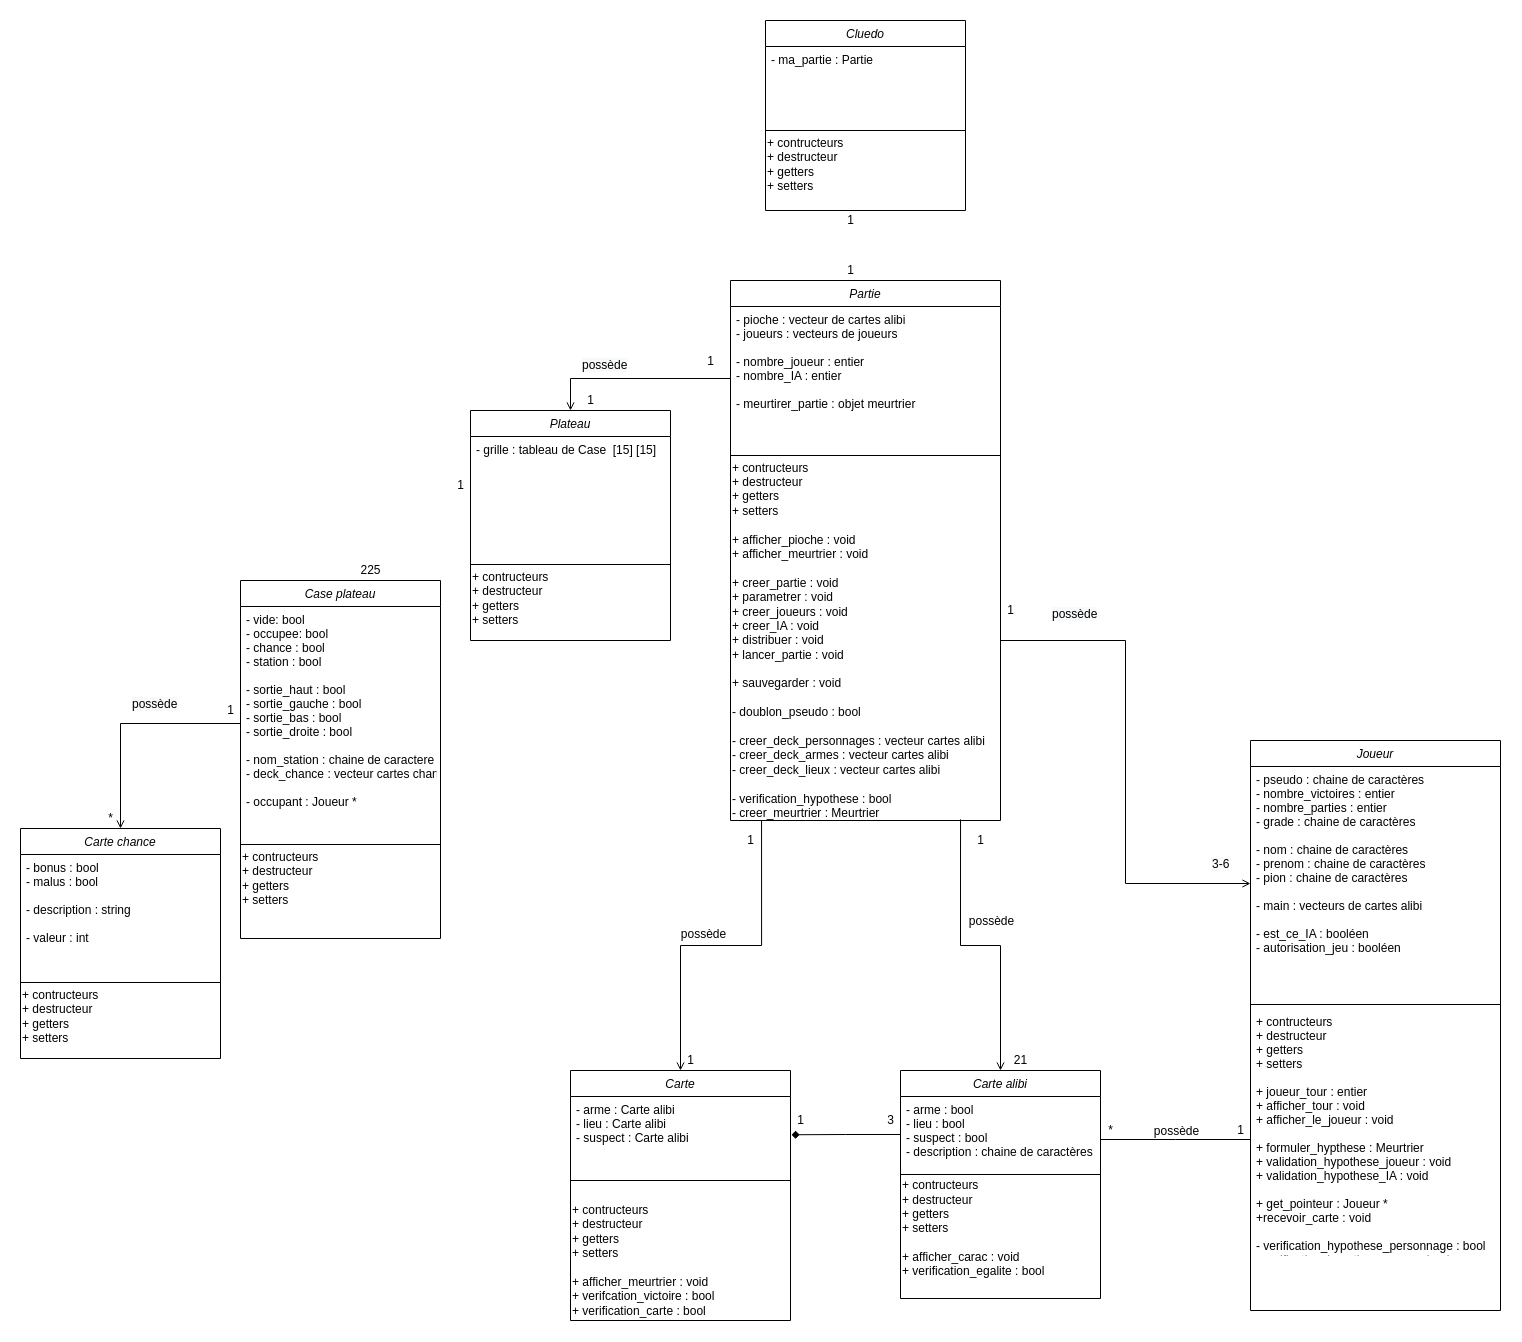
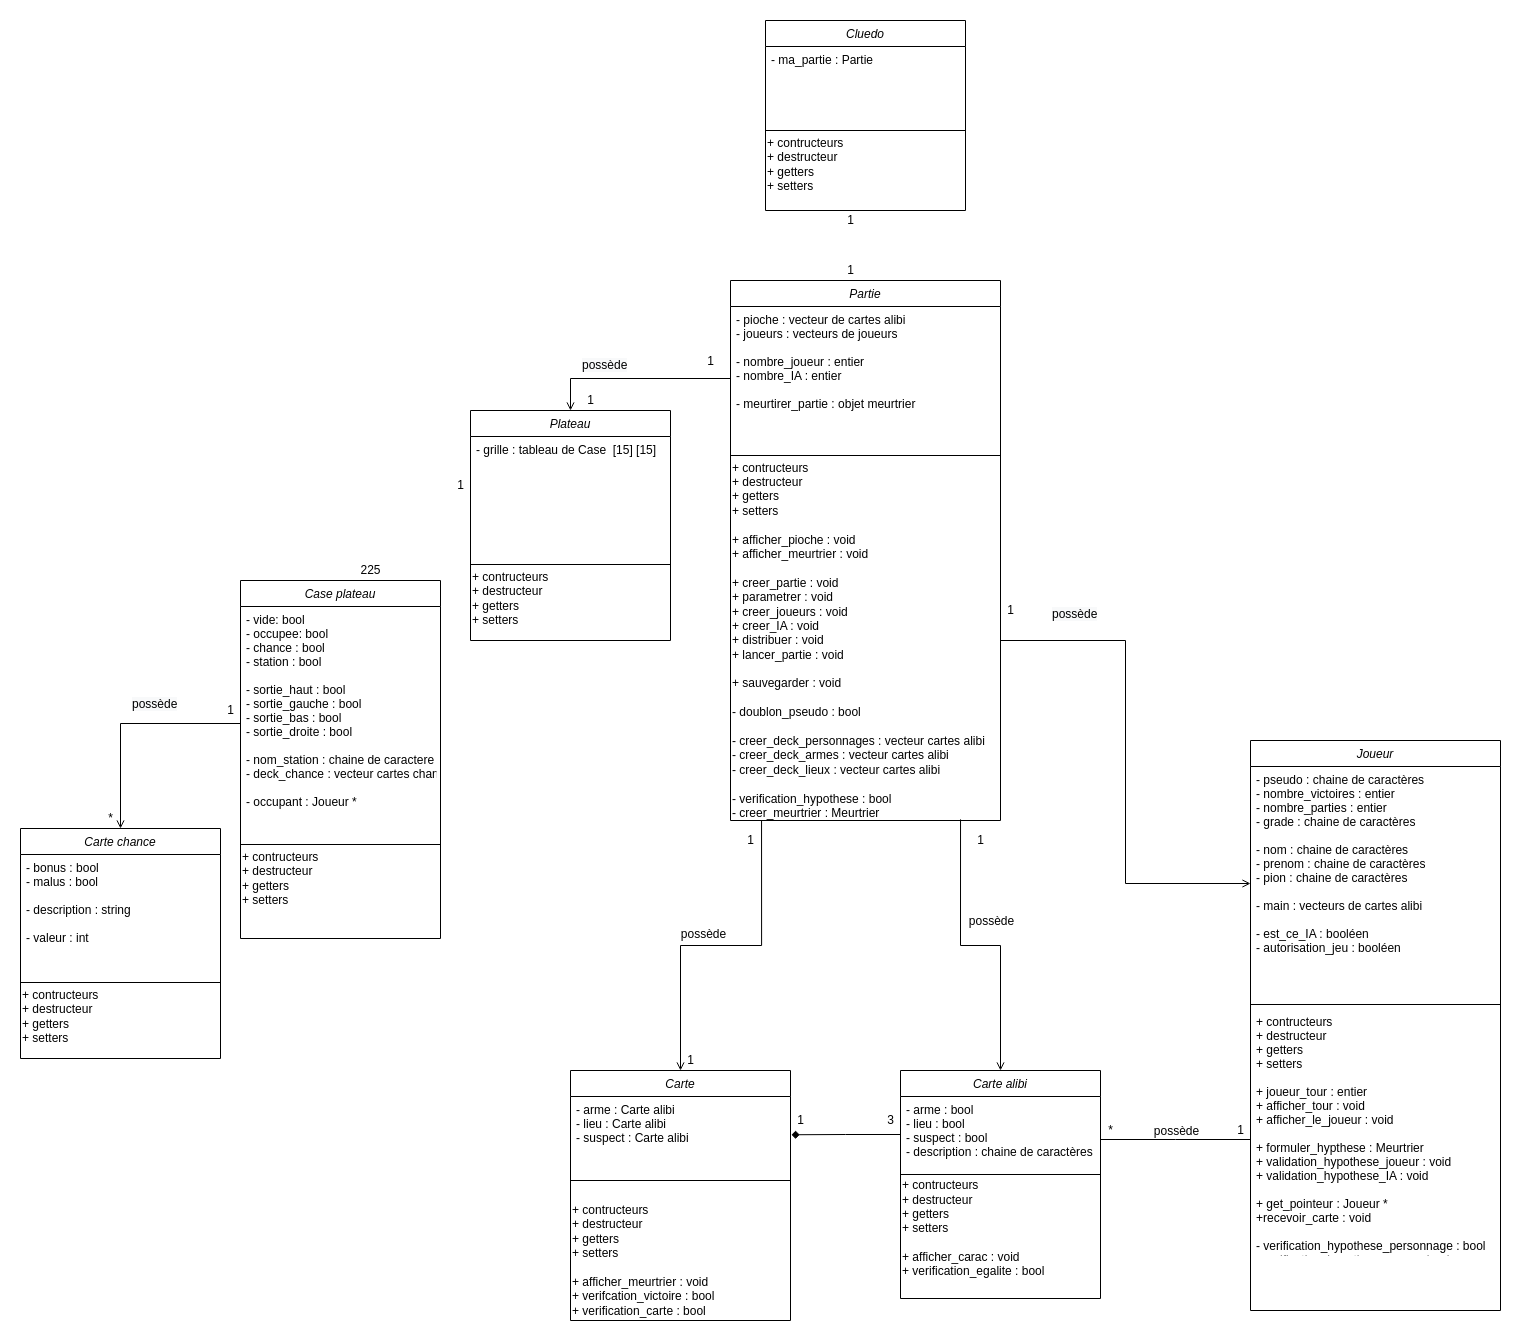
(1226, 866) -> none
(1021, 1061) -> none
